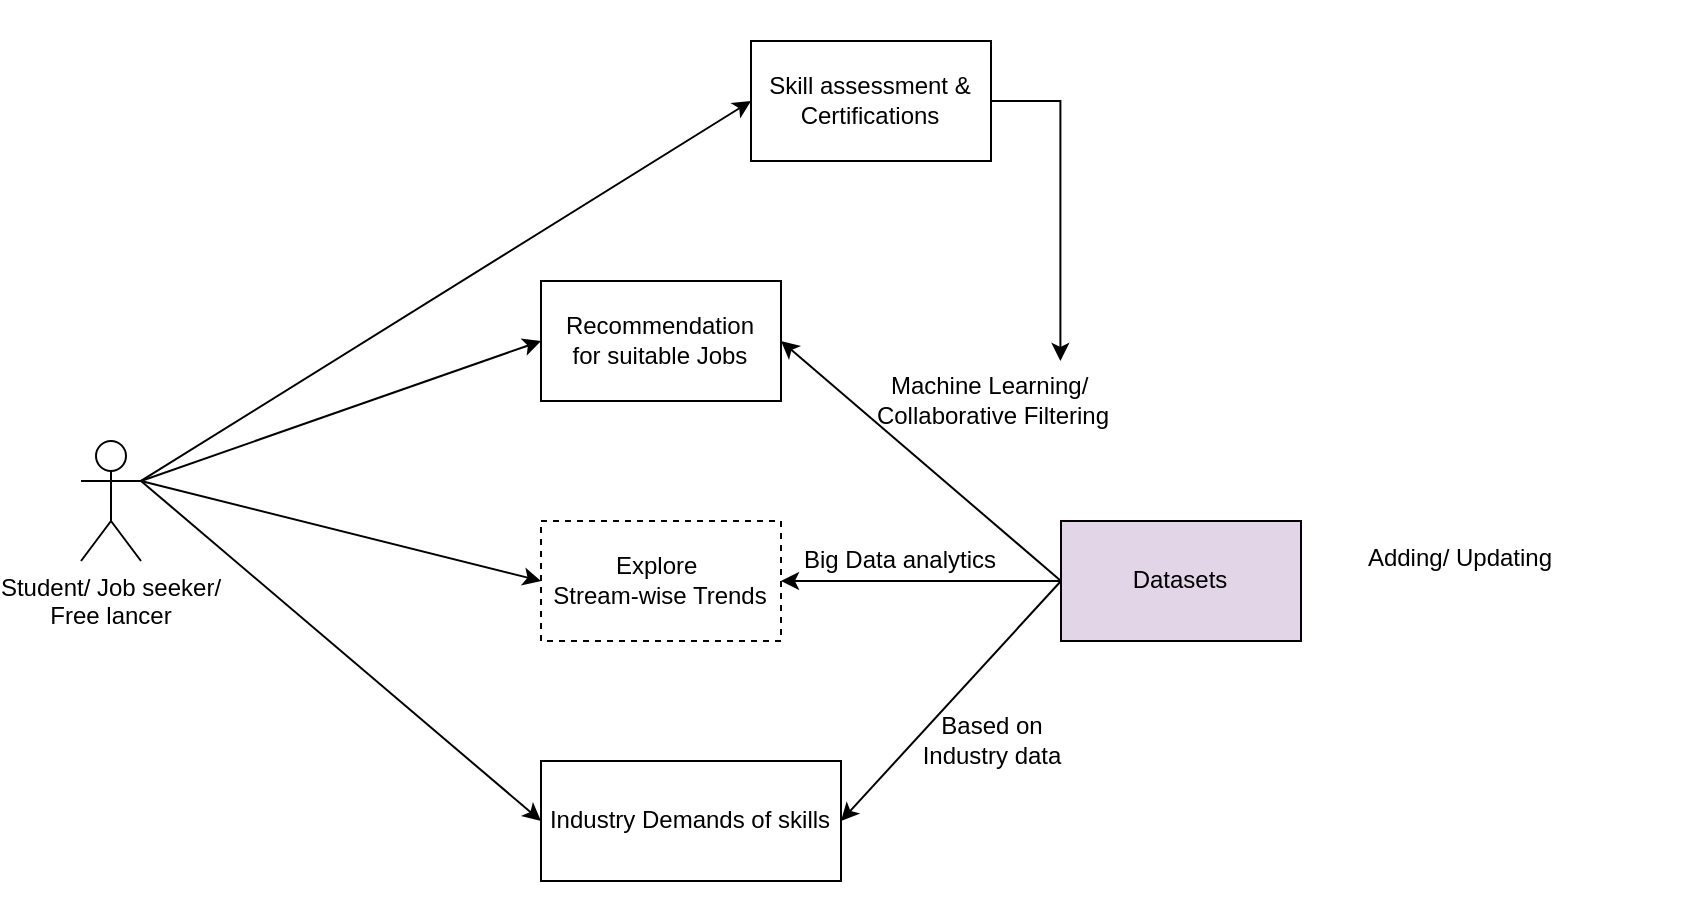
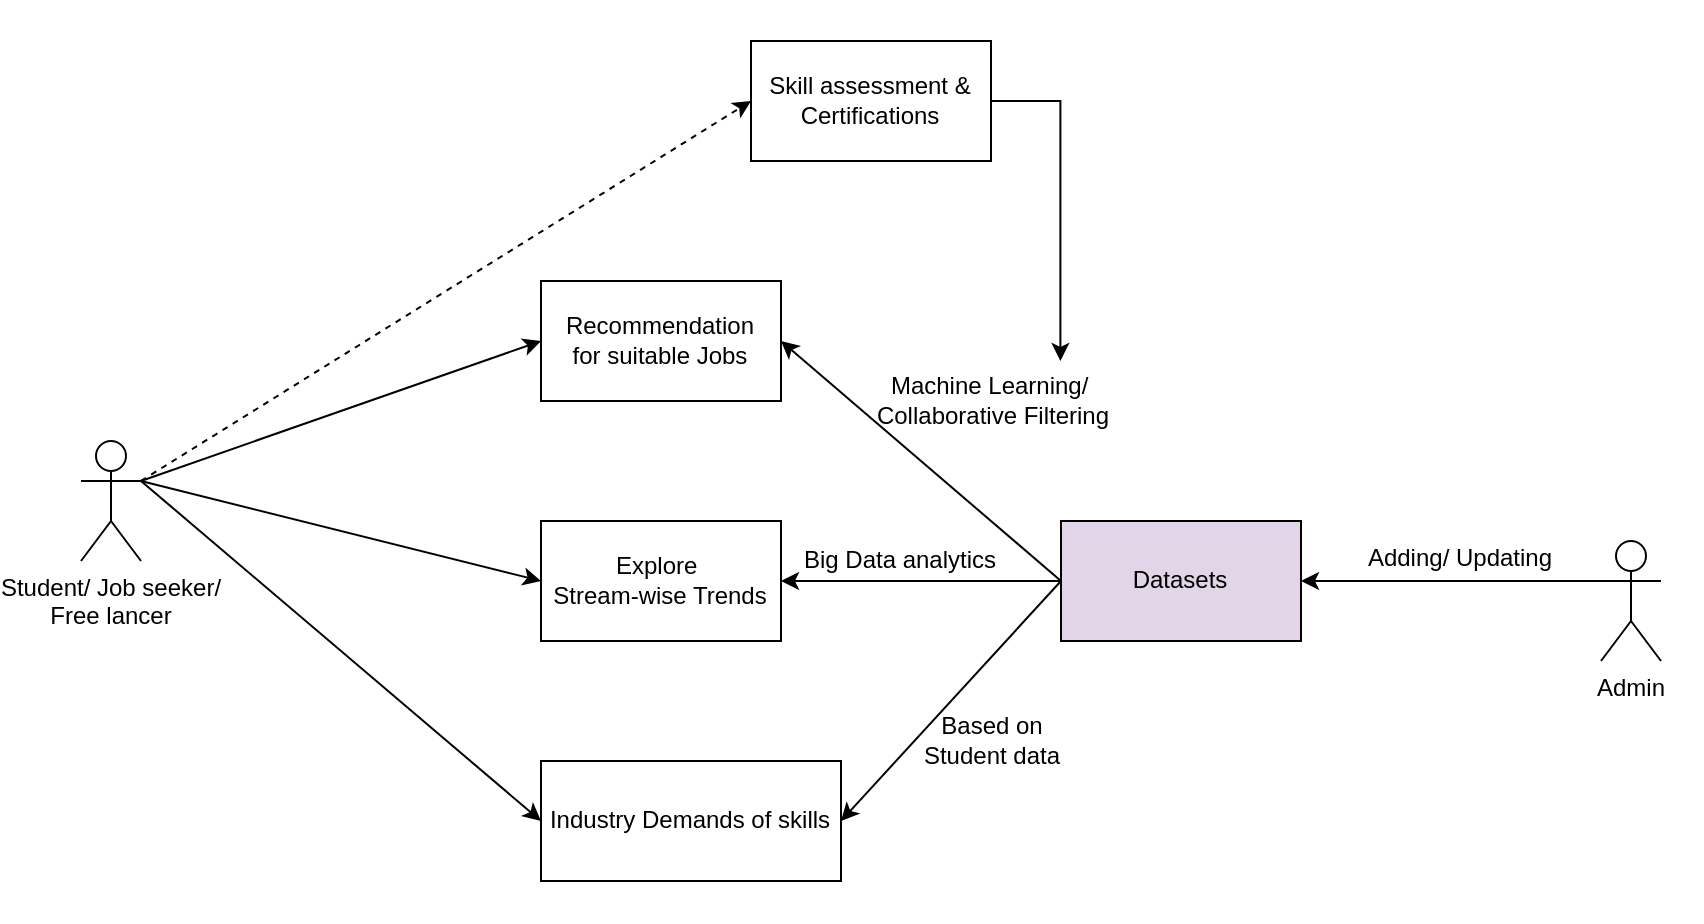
(447, 290) -> (447, 290)
(661, 581) -> (661, 581)
none -> (1457, 581)
none -> (1631, 601)
(993, 741) -> (993, 741)
